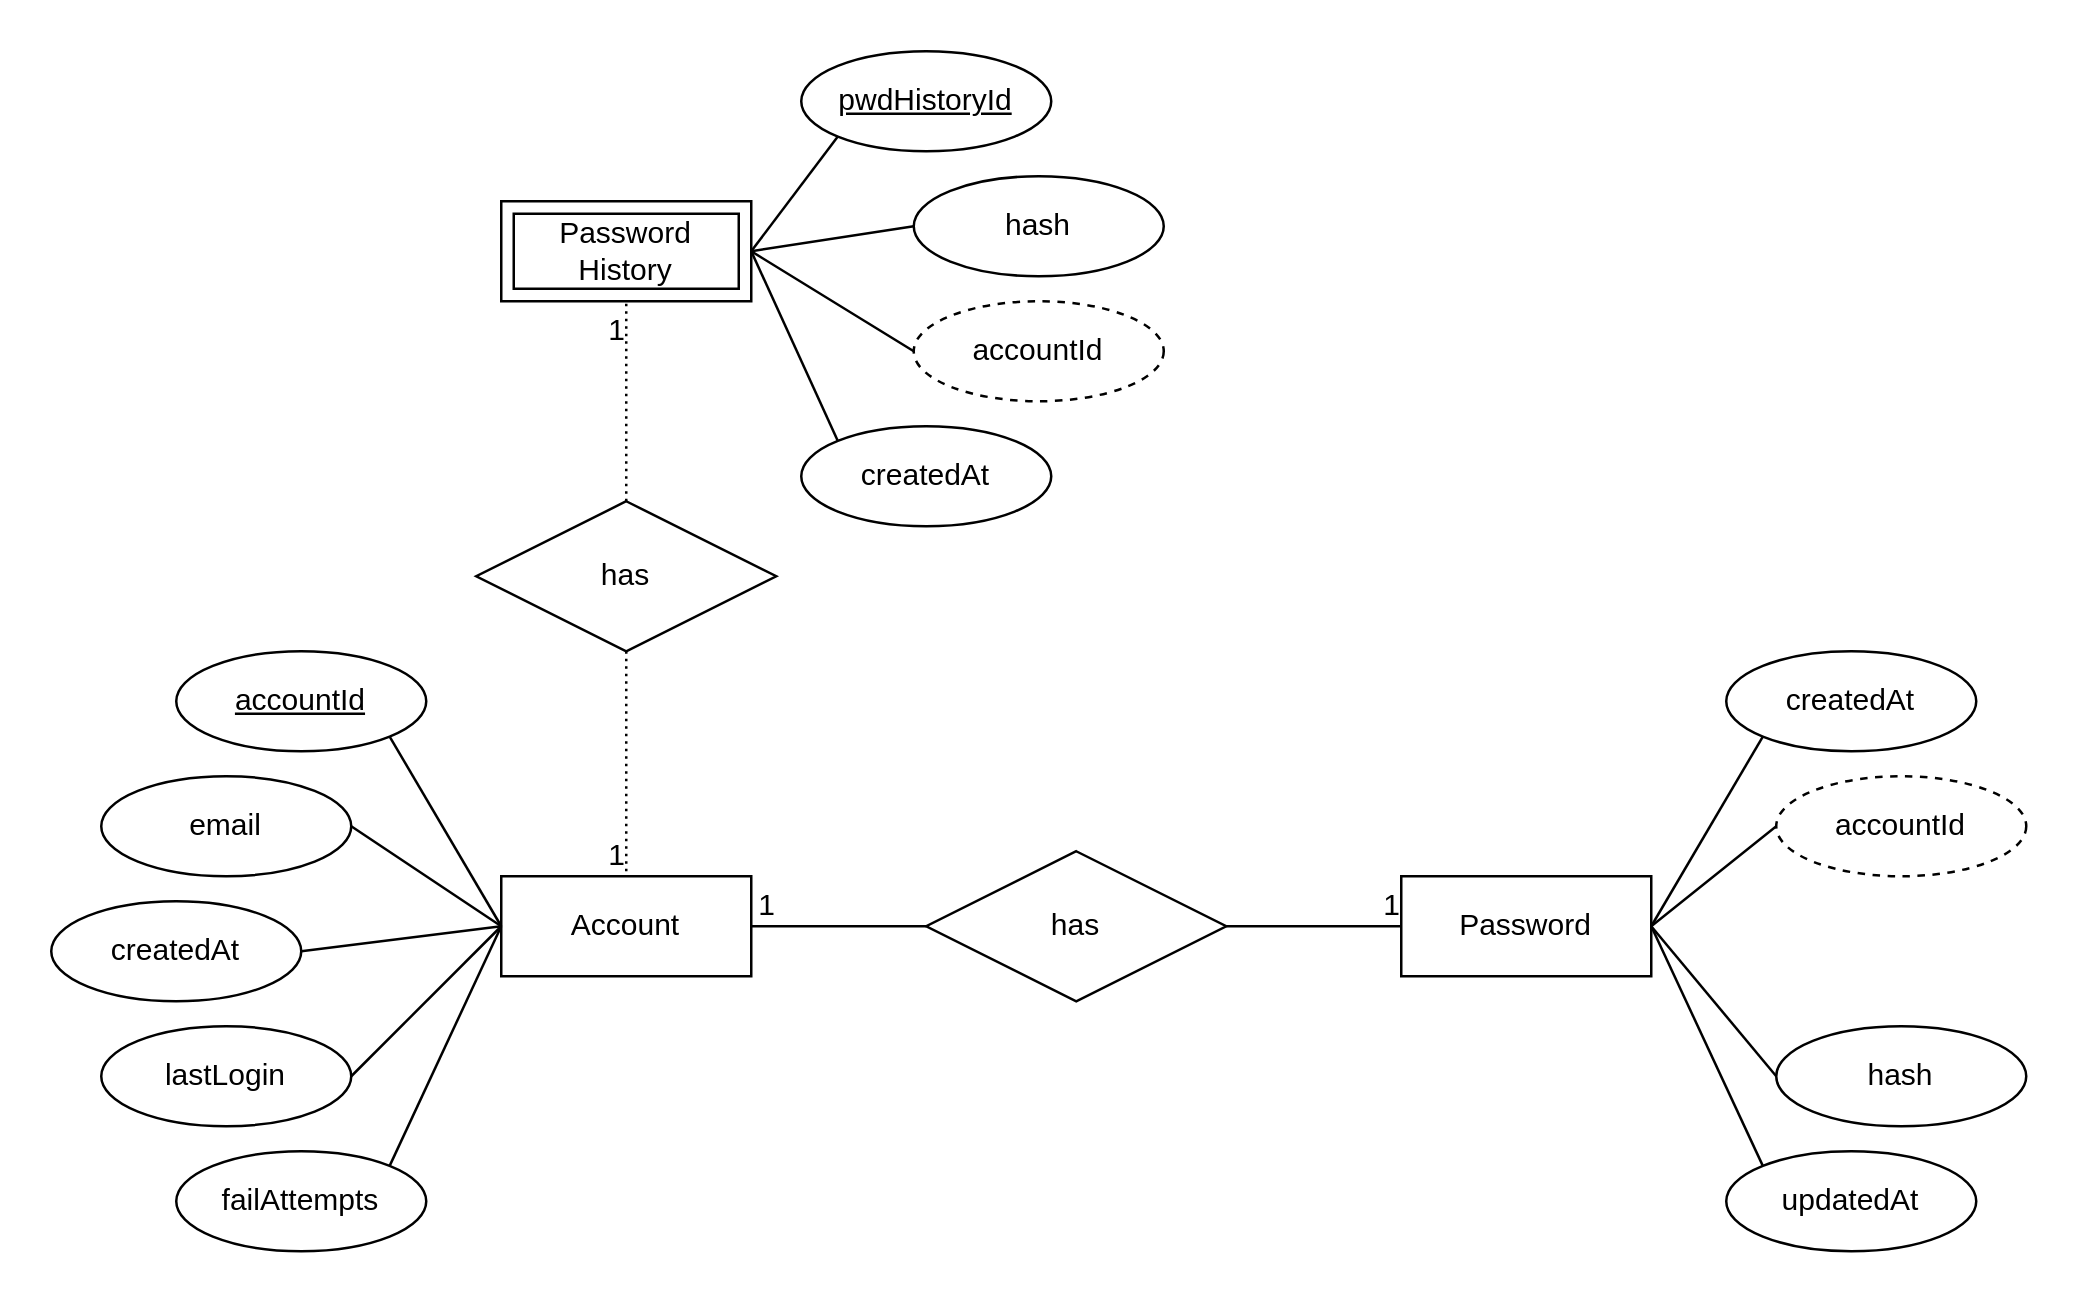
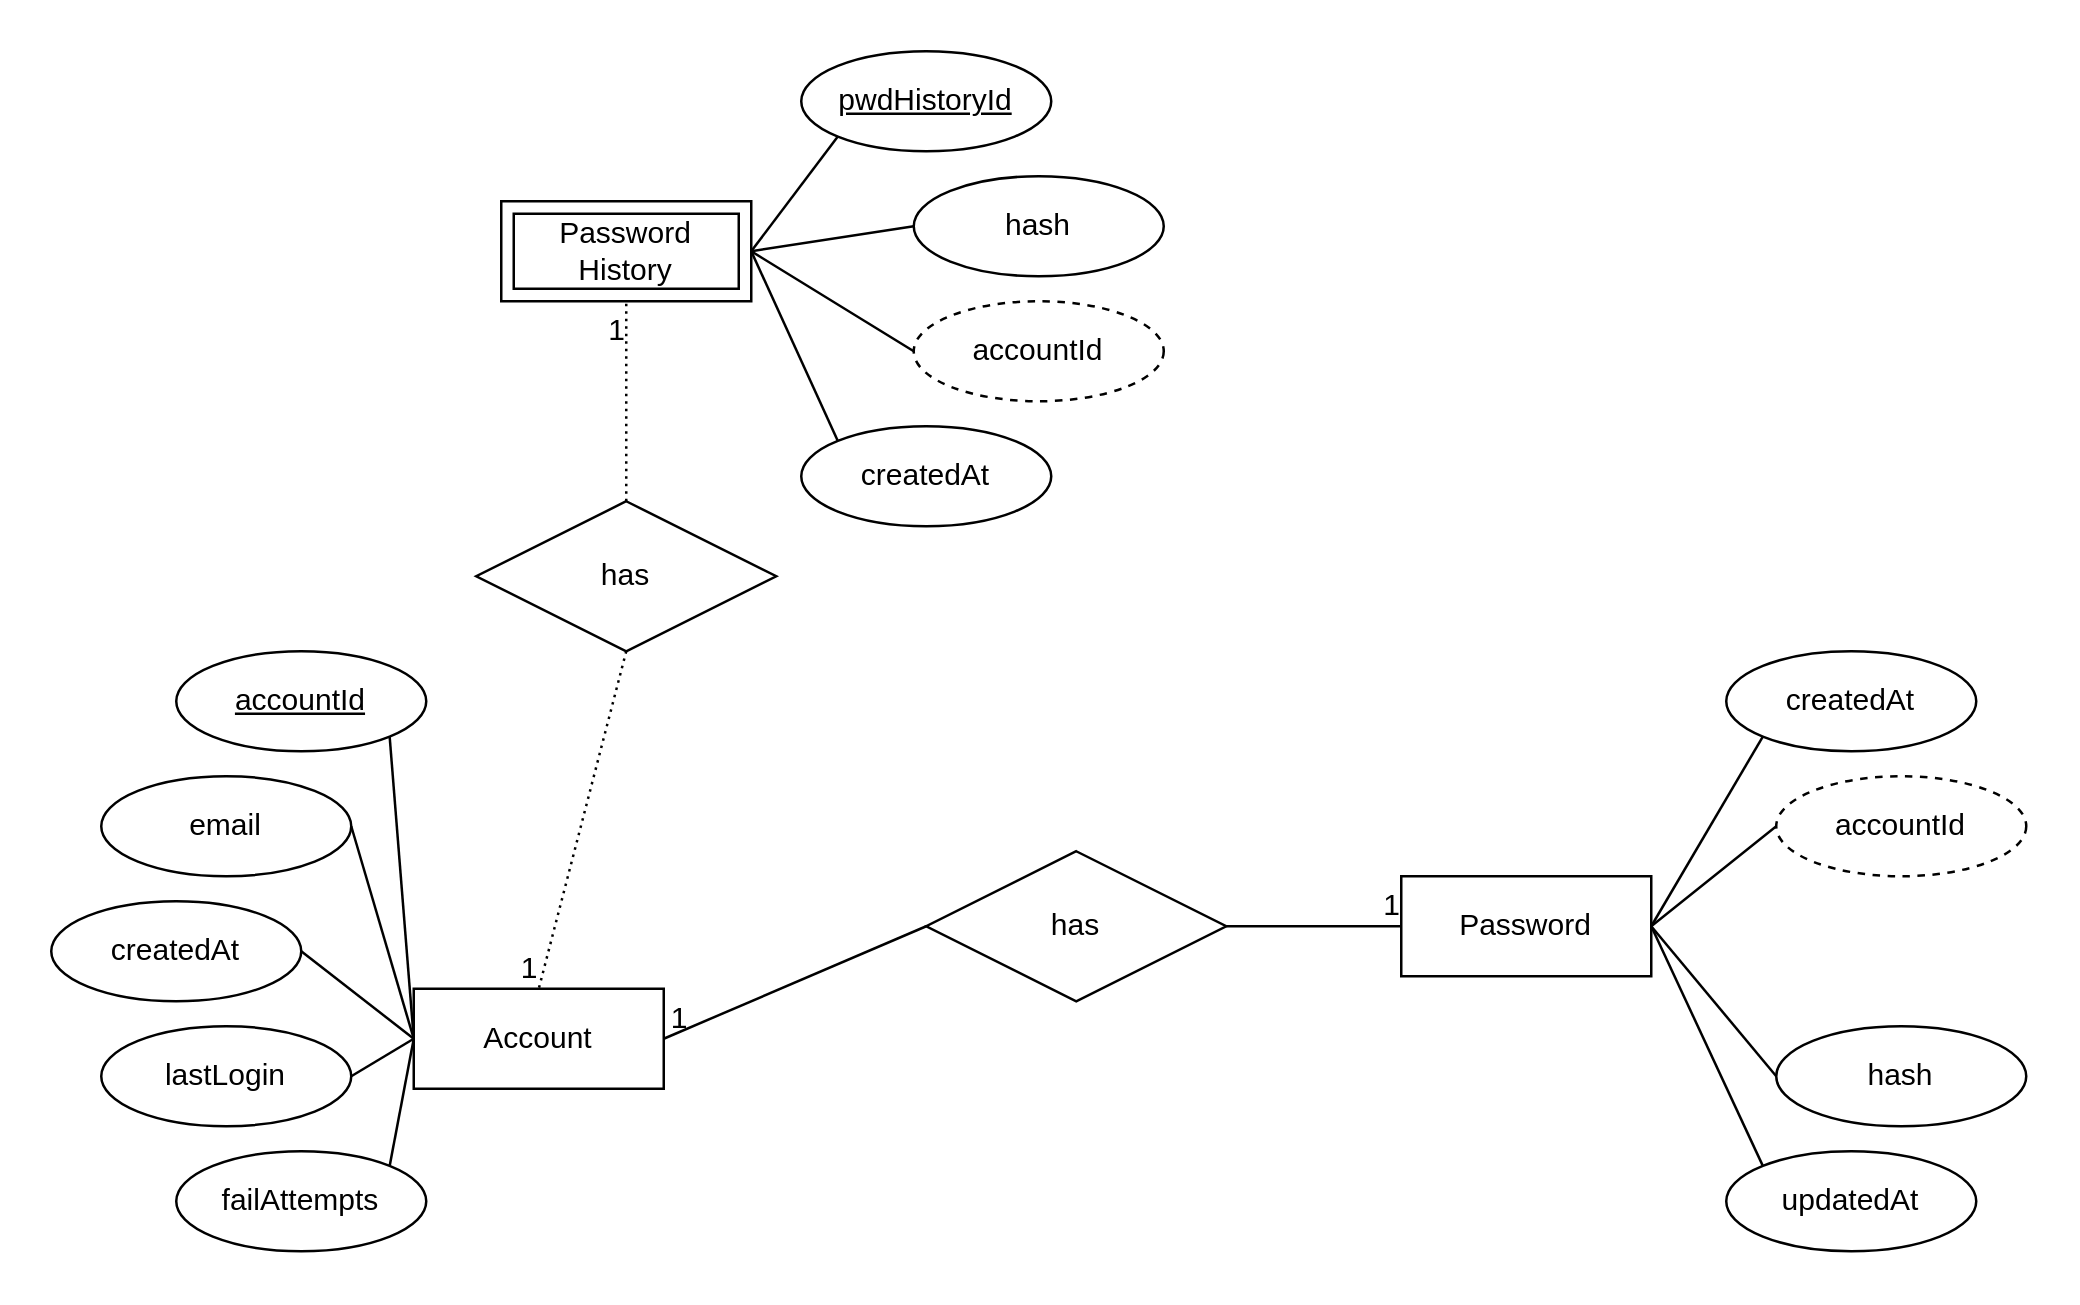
(626, 926) -> (539, 1039)
